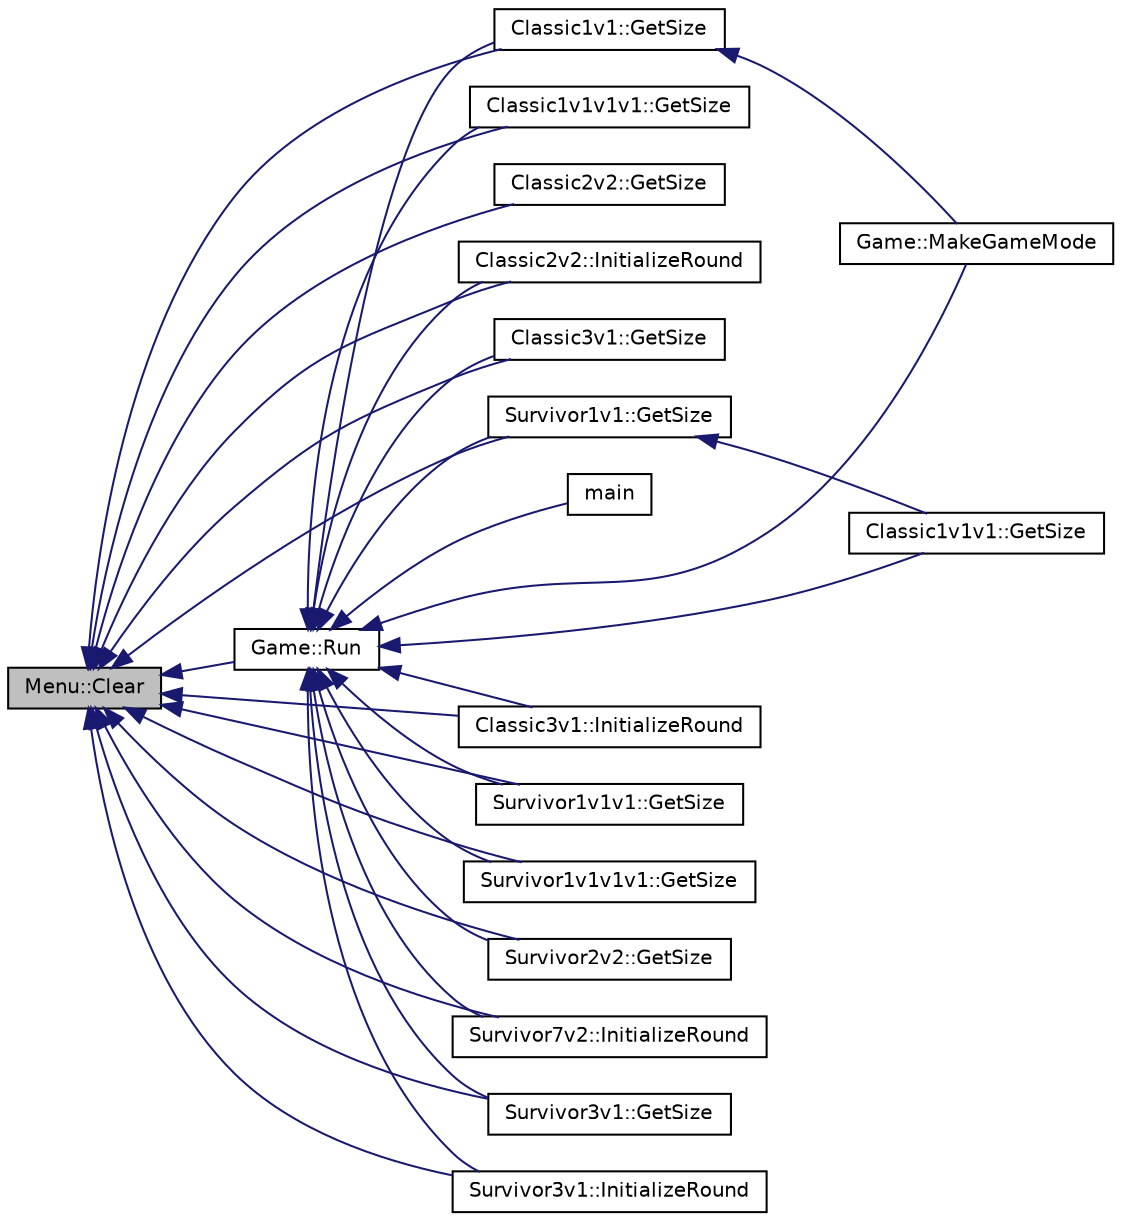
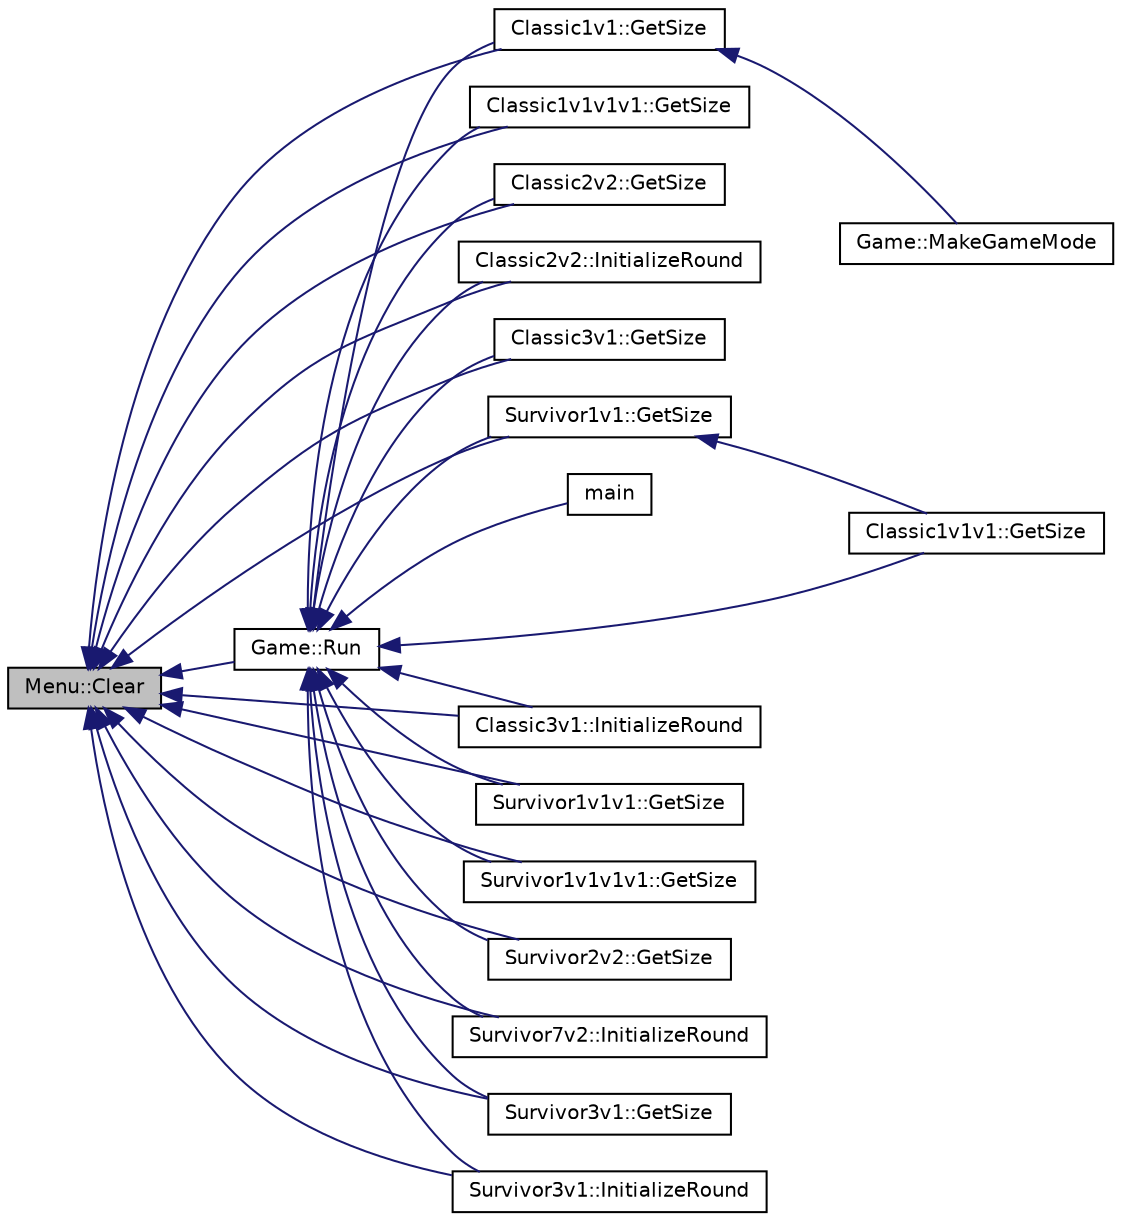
(740, 548) -> (384, 315)
